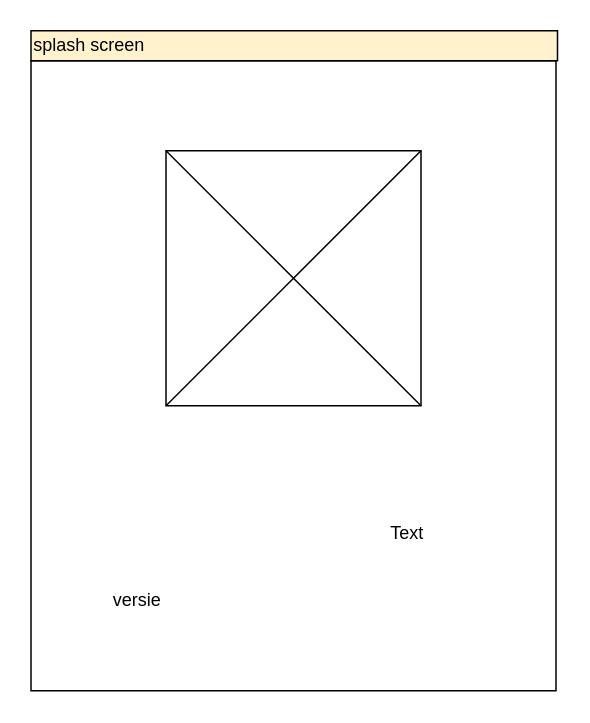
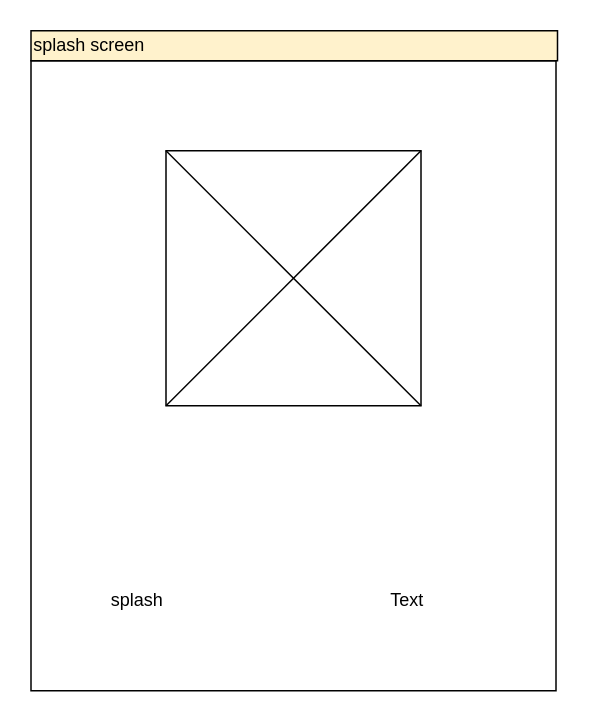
(407, 533) -> (407, 601)
(137, 601) -> (137, 601)
